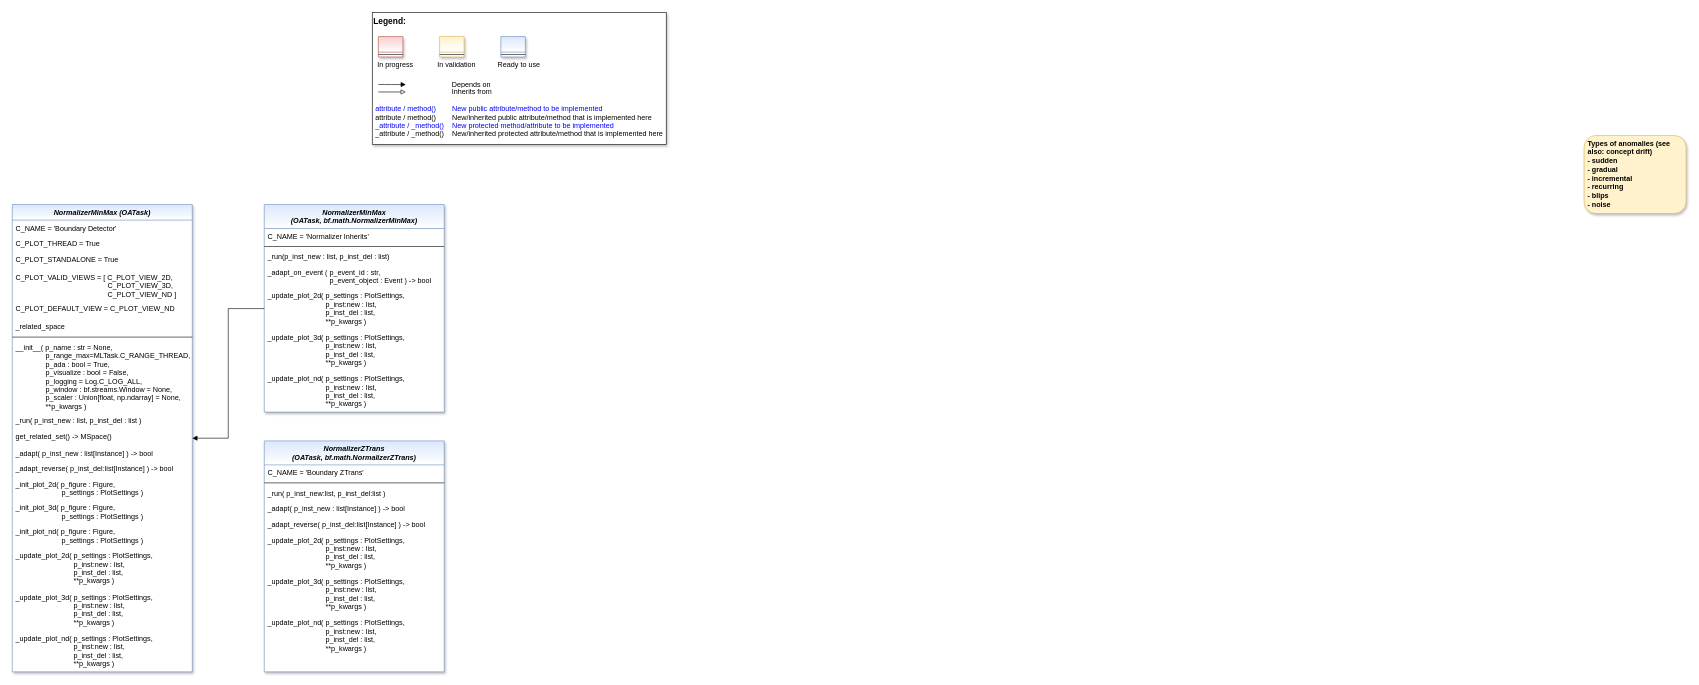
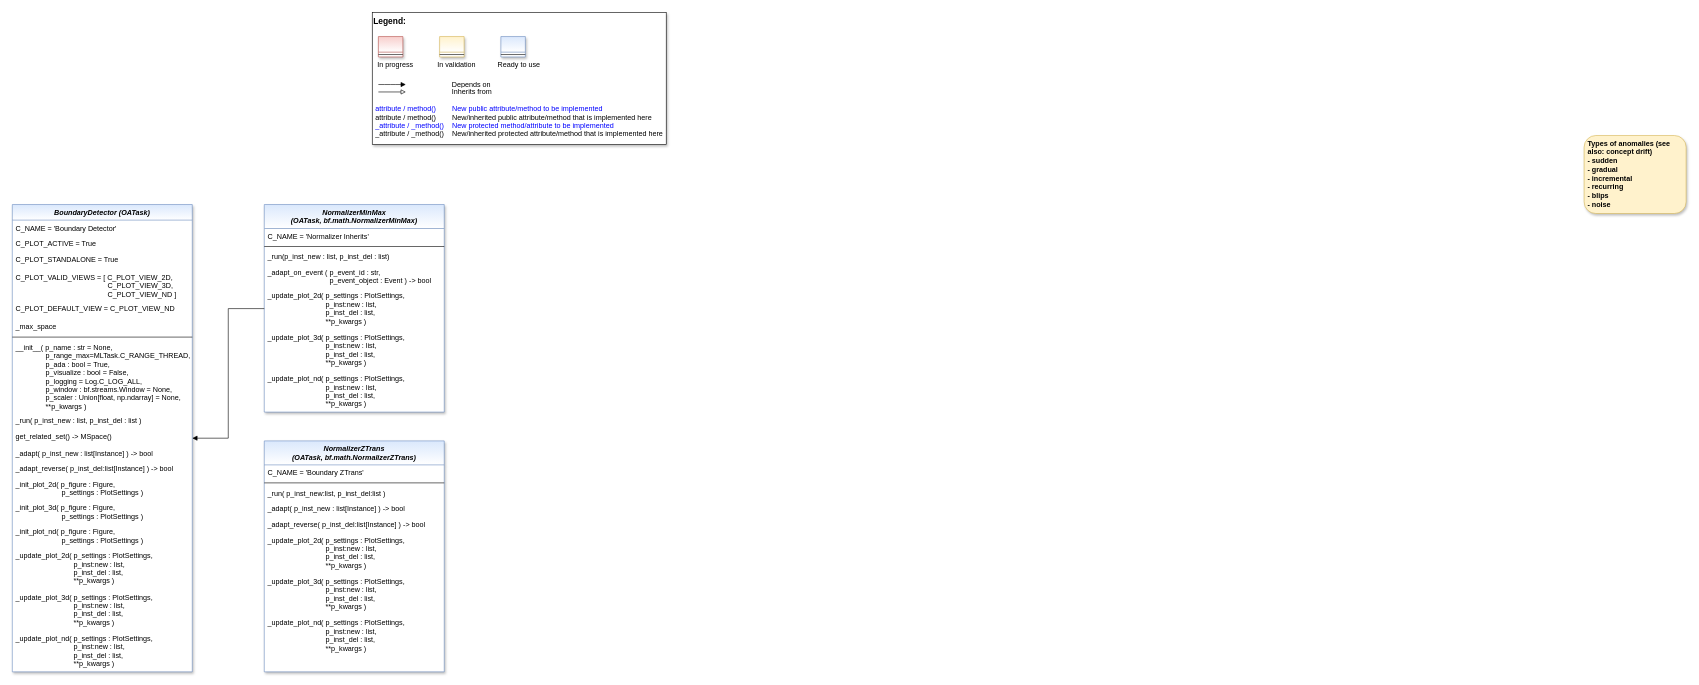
(102, 212) -> (102, 212)
(54, 244) -> (54, 244)
(43, 326) -> (36, 326)
